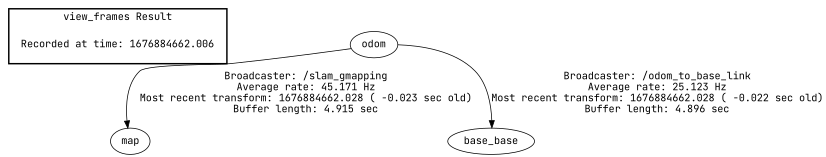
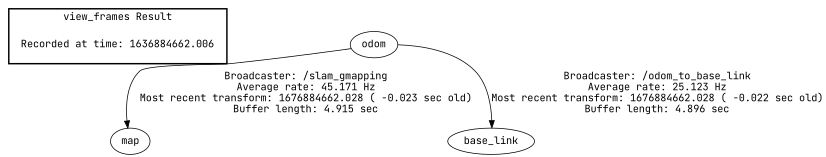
(118, 45) -> (118, 45)
(491, 141) -> (491, 141)
